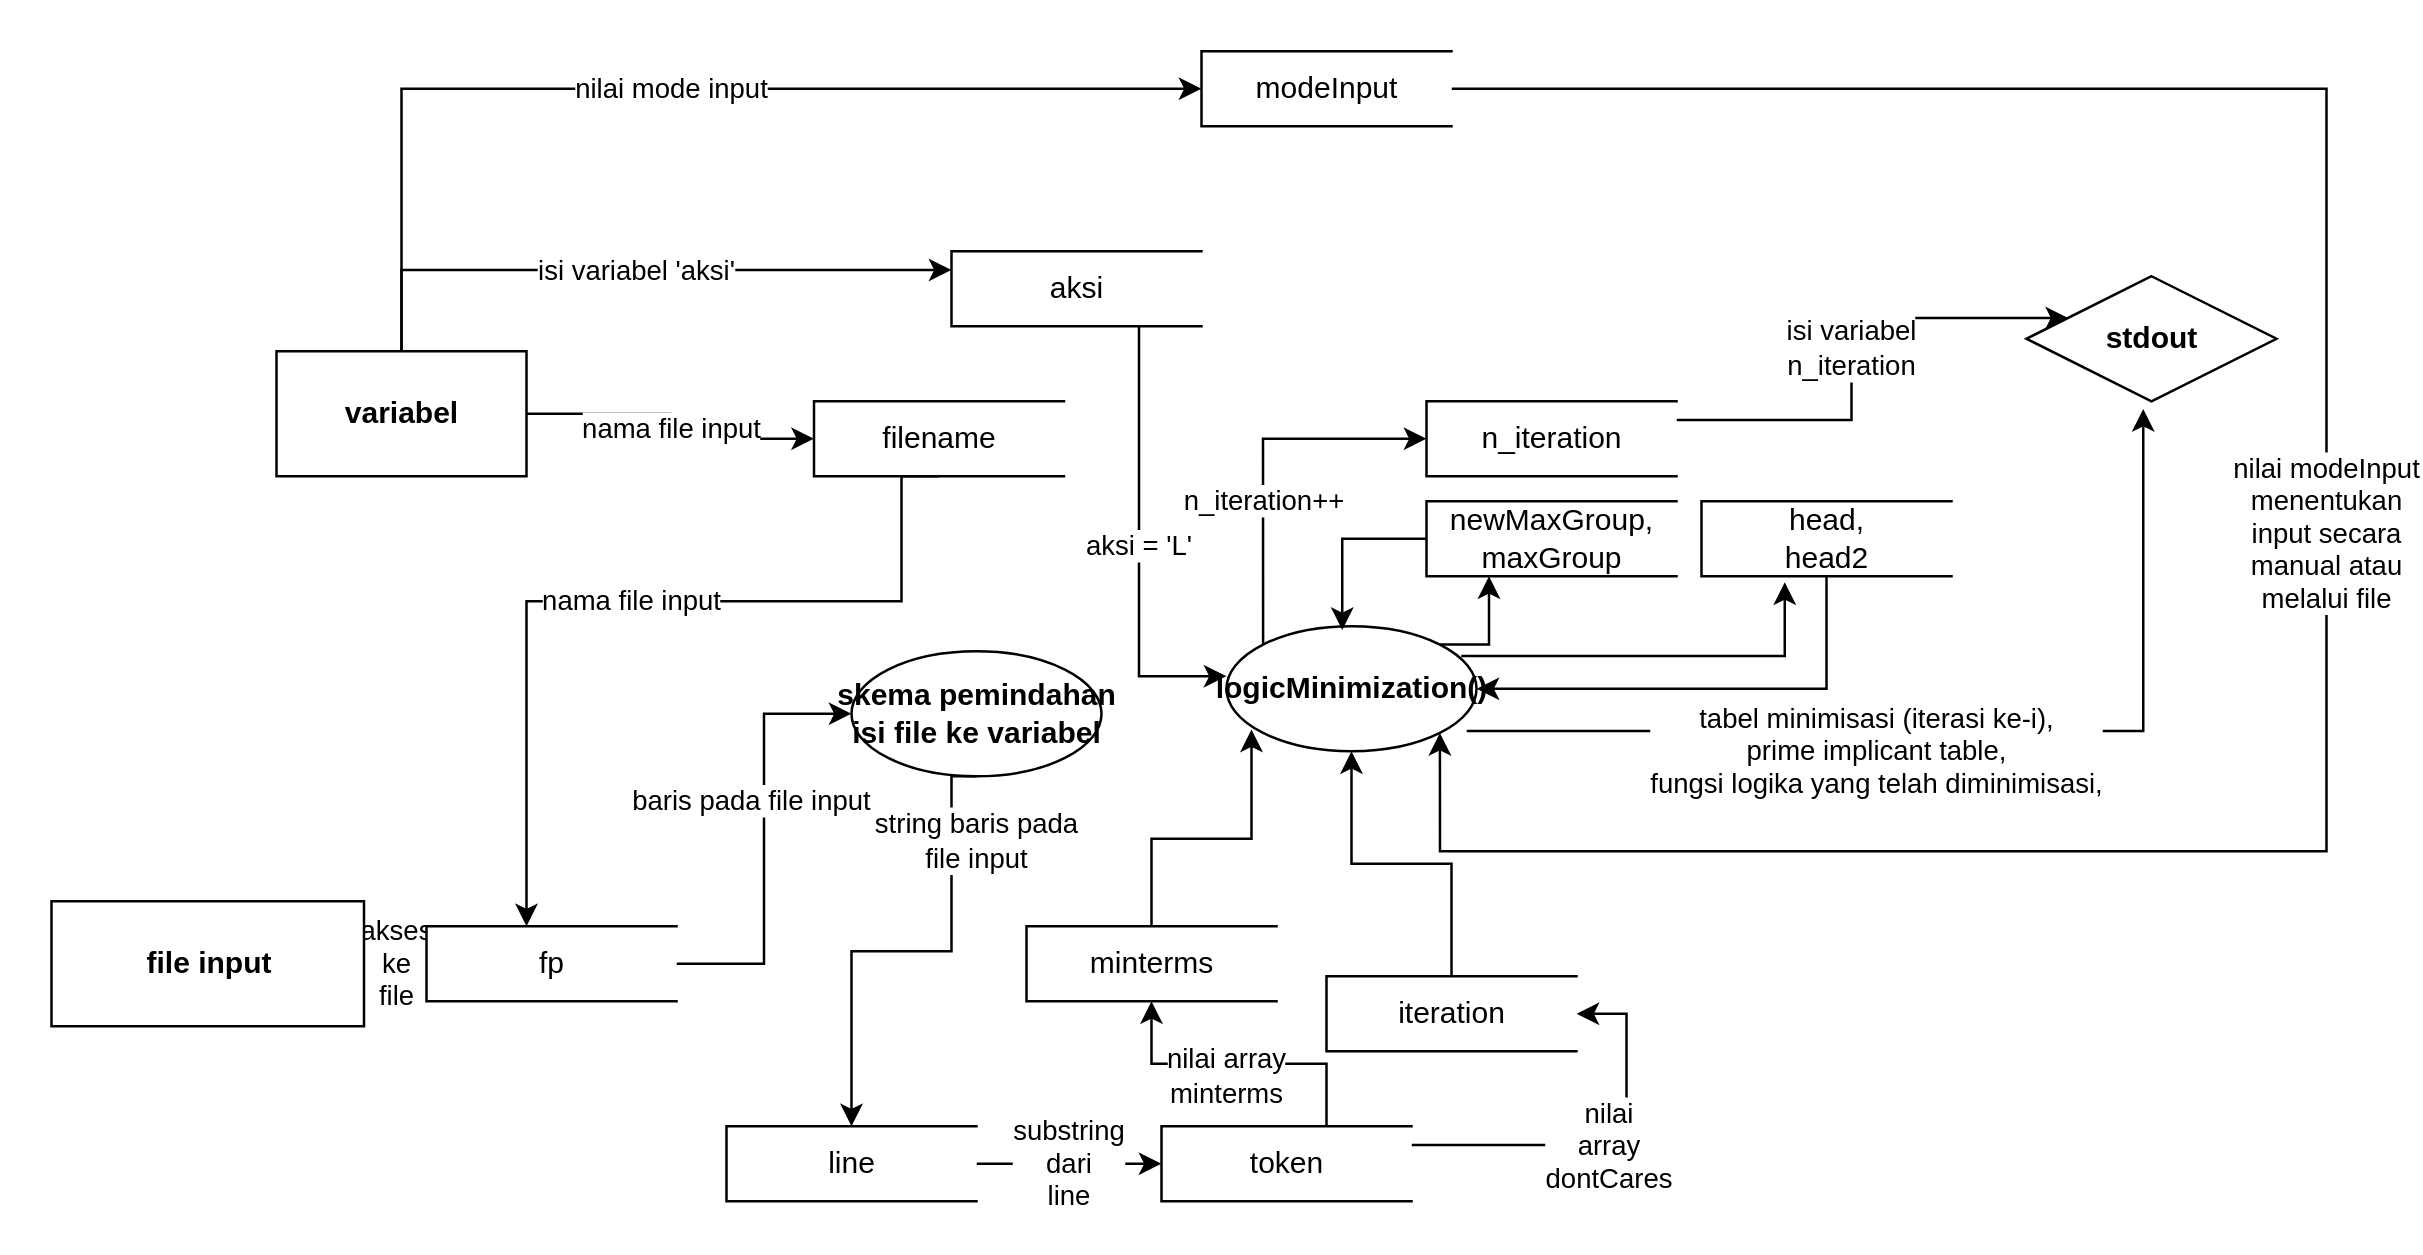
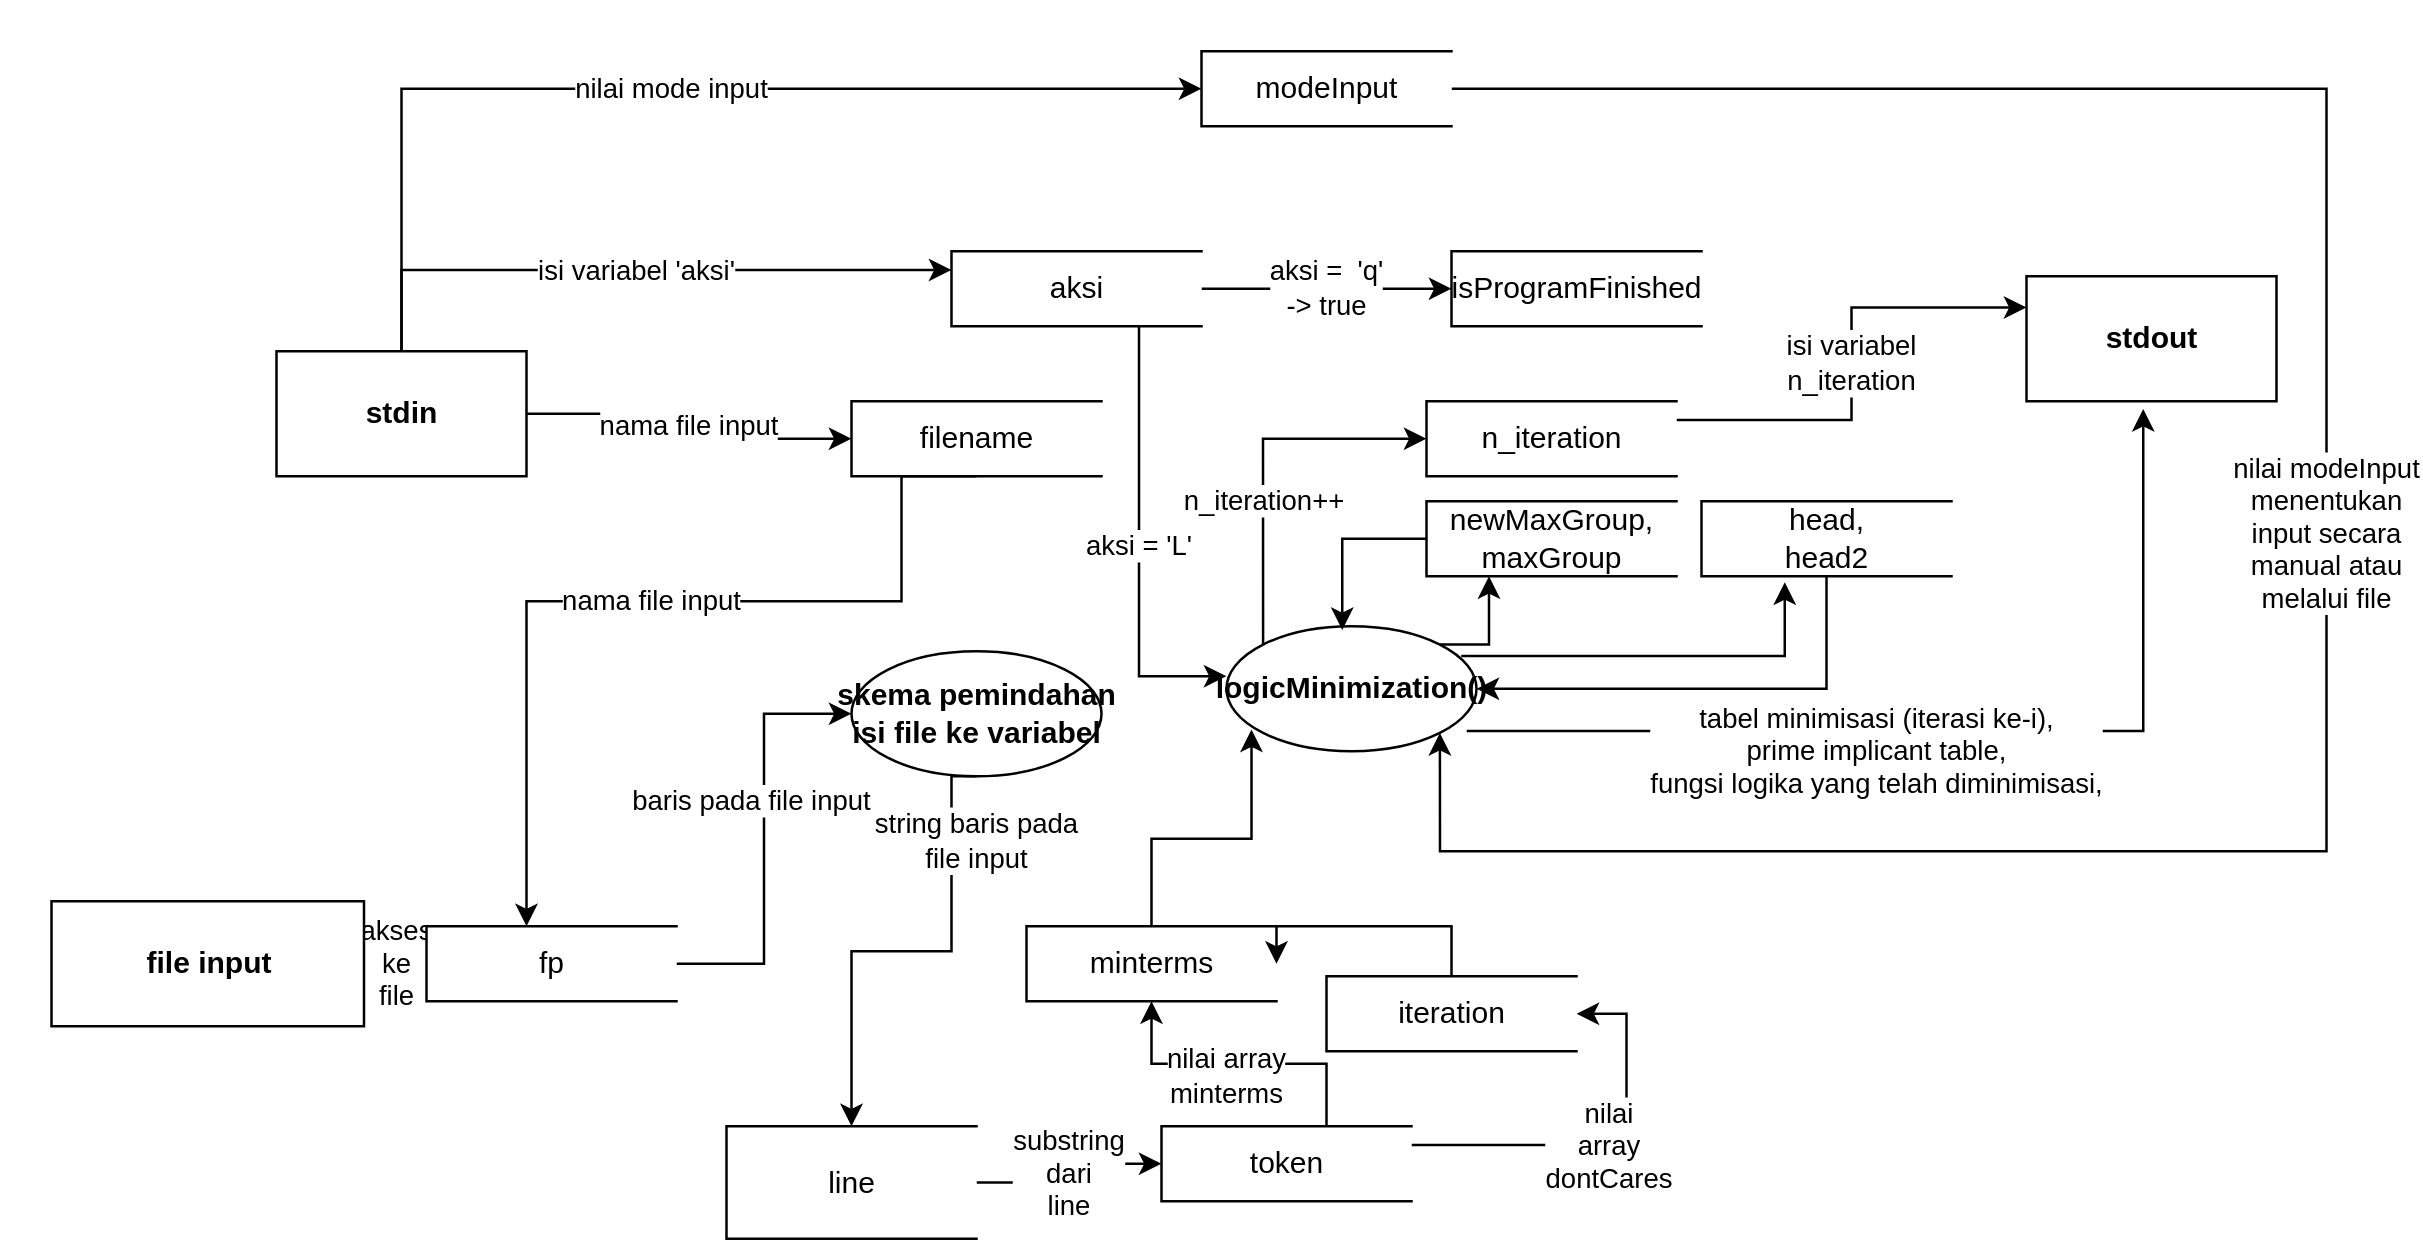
none -> (1238, 289)
none -> (1576, 289)
(2151, 339) -> (2151, 339)
(403, 414) -> (403, 414)
(939, 439) -> (976, 439)
(1386, 864) -> (1368, 926)
(851, 1164) -> (851, 1183)
